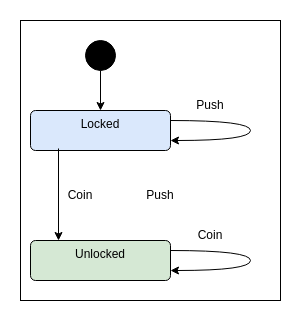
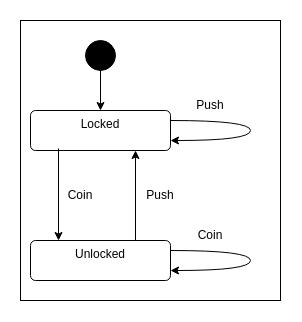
(101, 131) -> (101, 131)
none -> (136, 199)
(101, 261) -> (101, 261)
